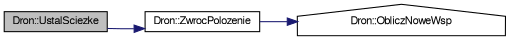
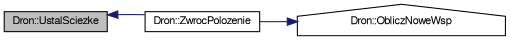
(121, 29) -> (131, 15)
